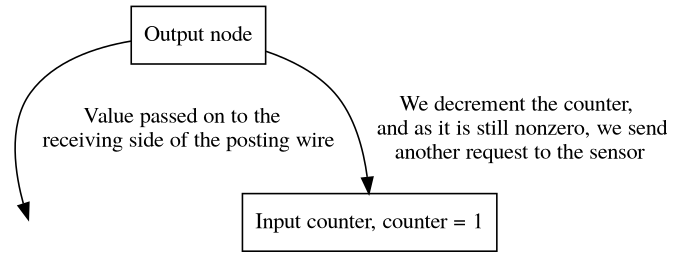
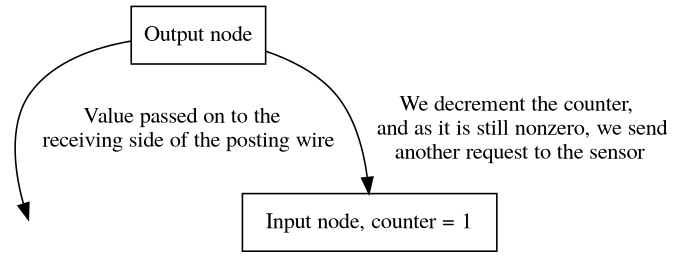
(370, 222) -> (370, 222)
